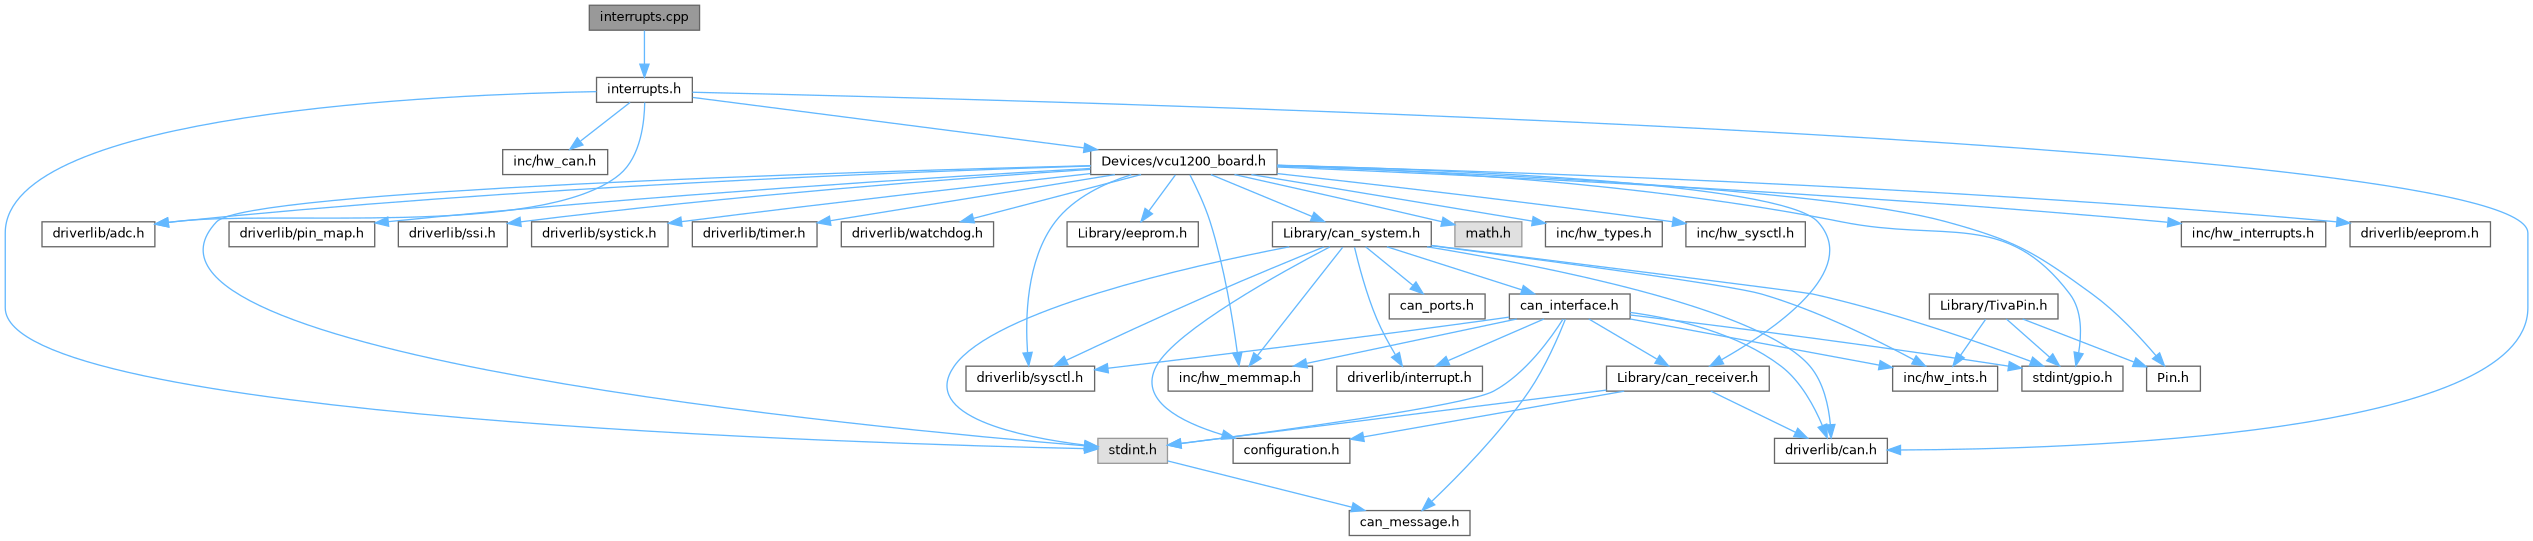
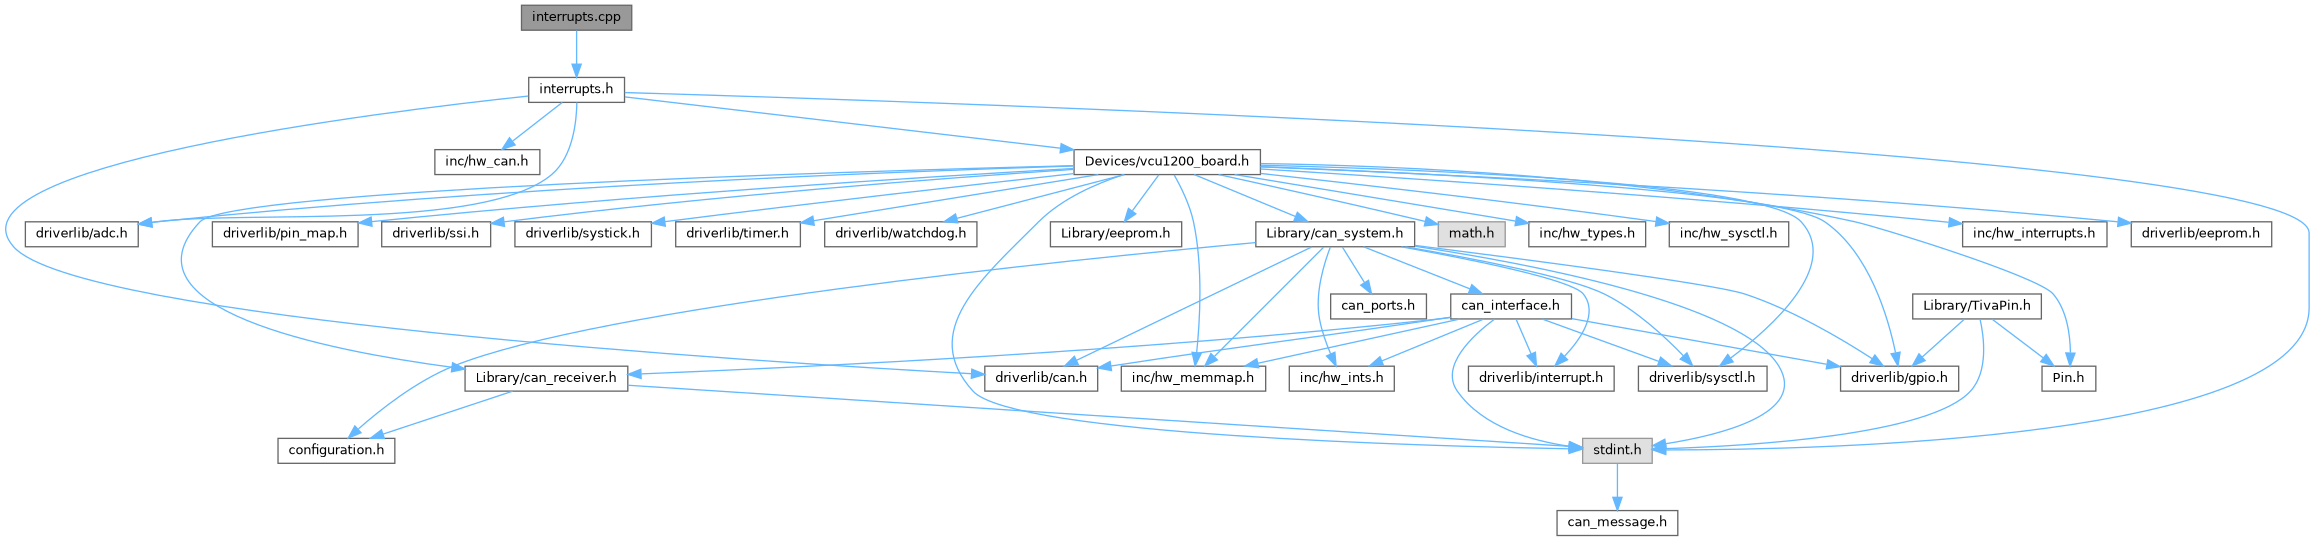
(1976, 333) -> (1860, 431)
(2072, 379) -> (1900, 379)
(1753, 412) -> none
(1506, 422) -> none
